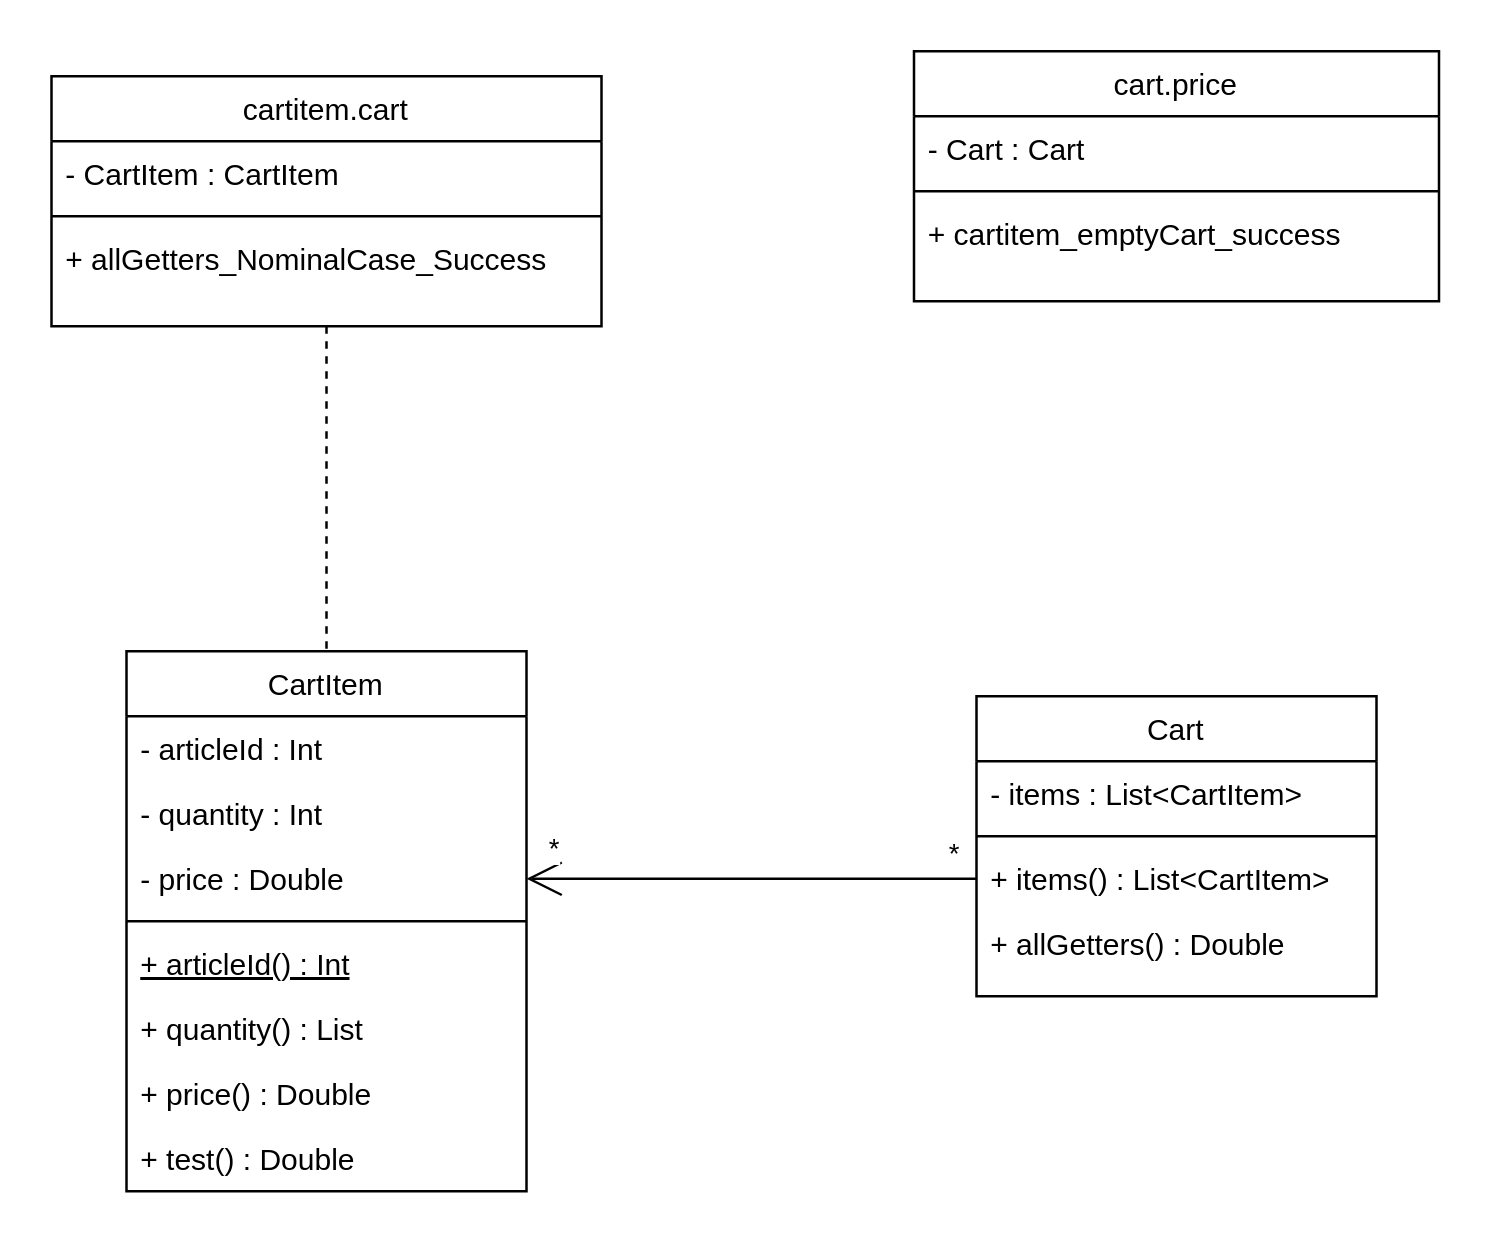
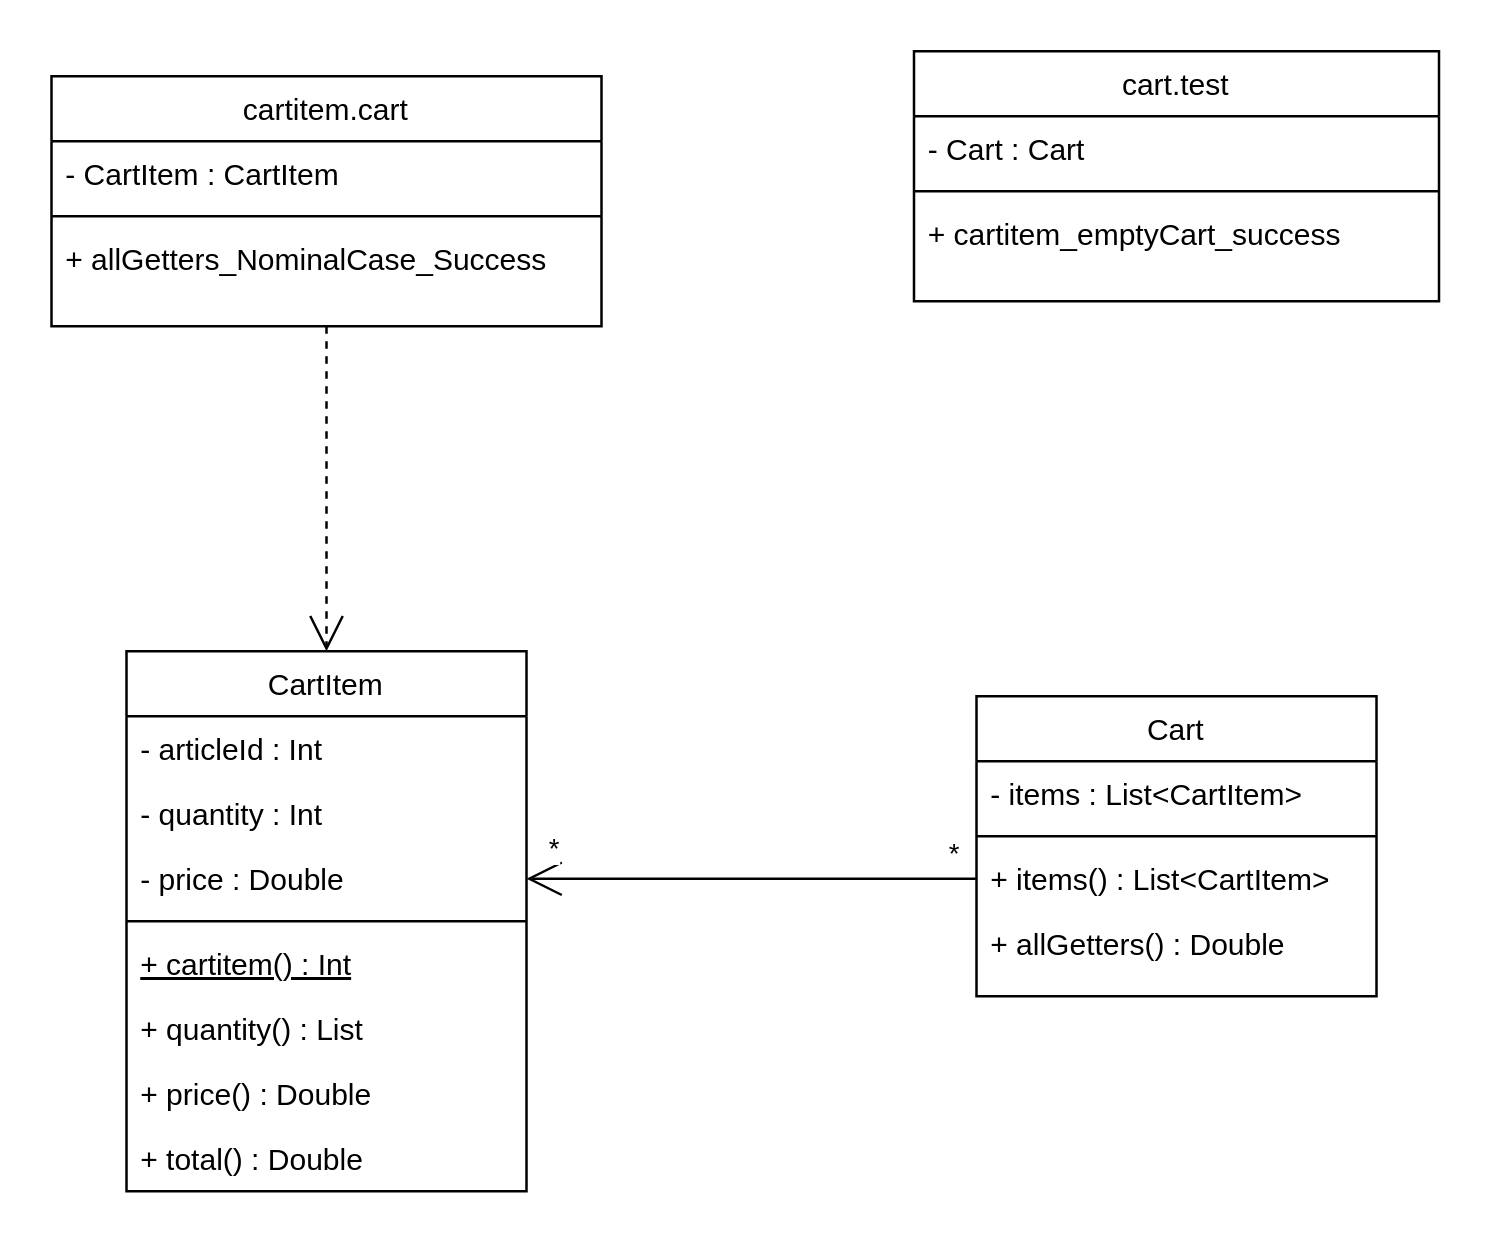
(1175, 85) -> (1175, 85)
(326, 645) -> (326, 643)
(276, 965) -> (272, 965)
(263, 1160) -> (268, 1160)
